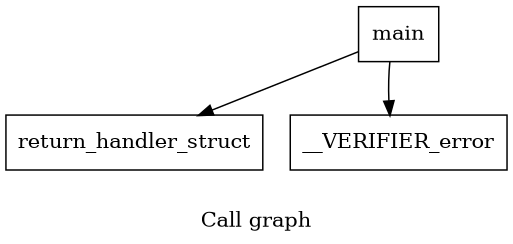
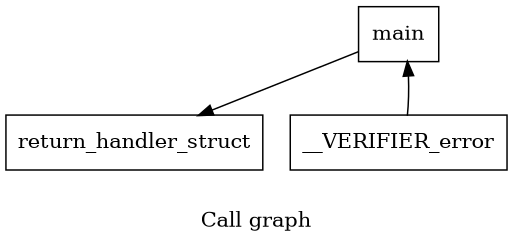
(389, 81) -> (409, 96)
